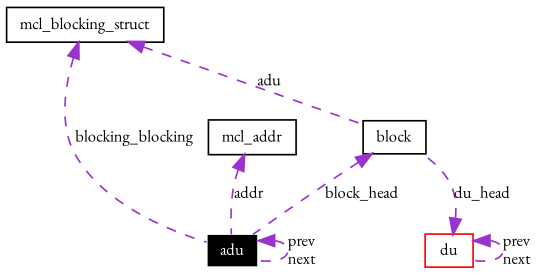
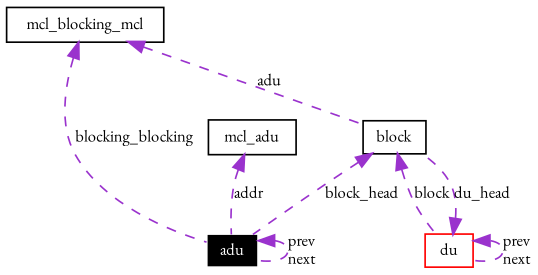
(85, 25) -> (85, 25)
(252, 137) -> (252, 137)
none -> (415, 204)
